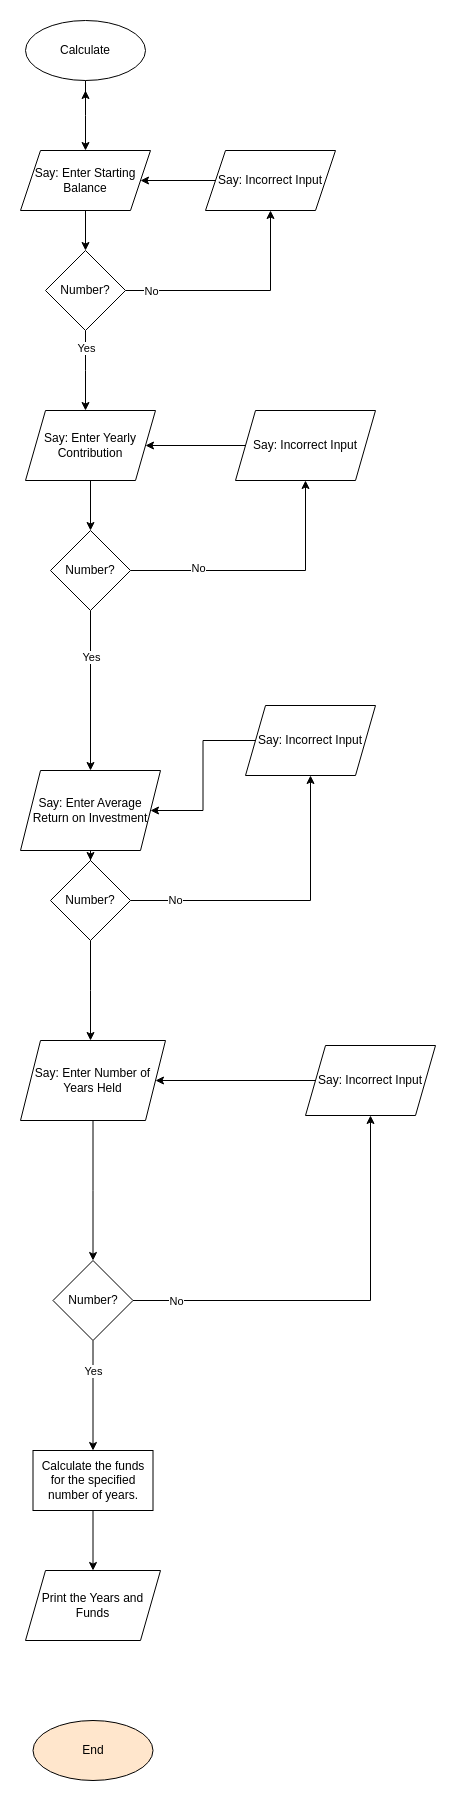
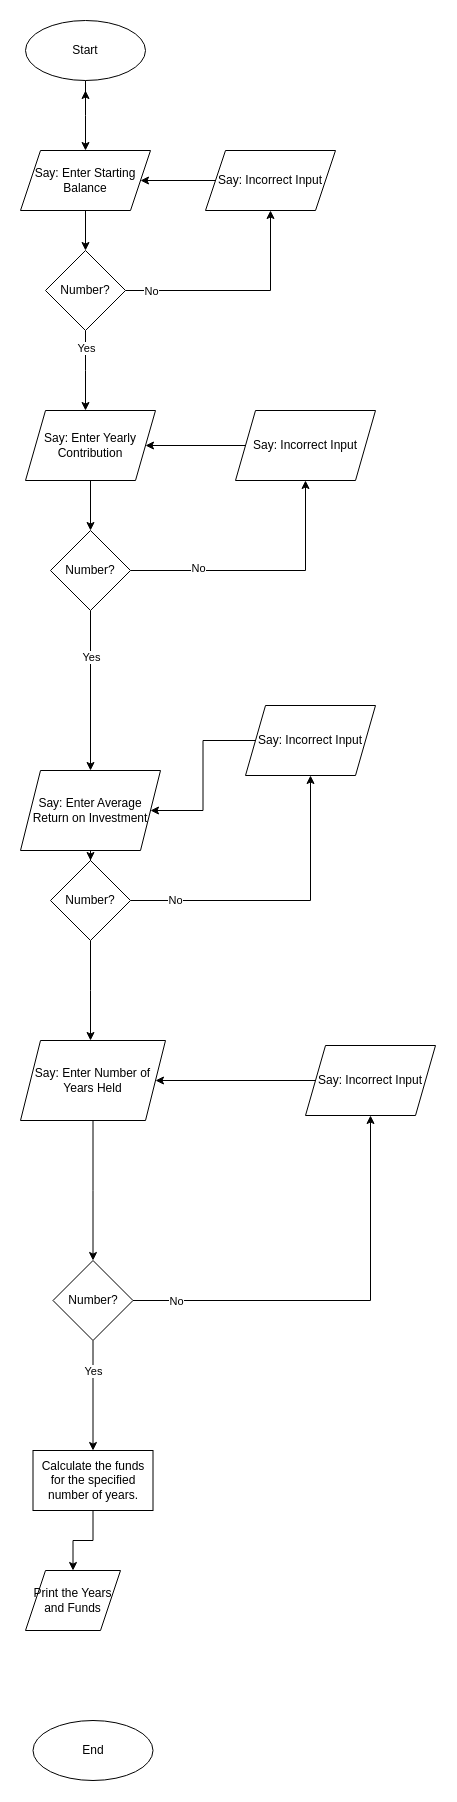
(86, 51) -> (86, 51)
(93, 1606) -> (73, 1601)
(93, 1751) -> (93, 1751)
